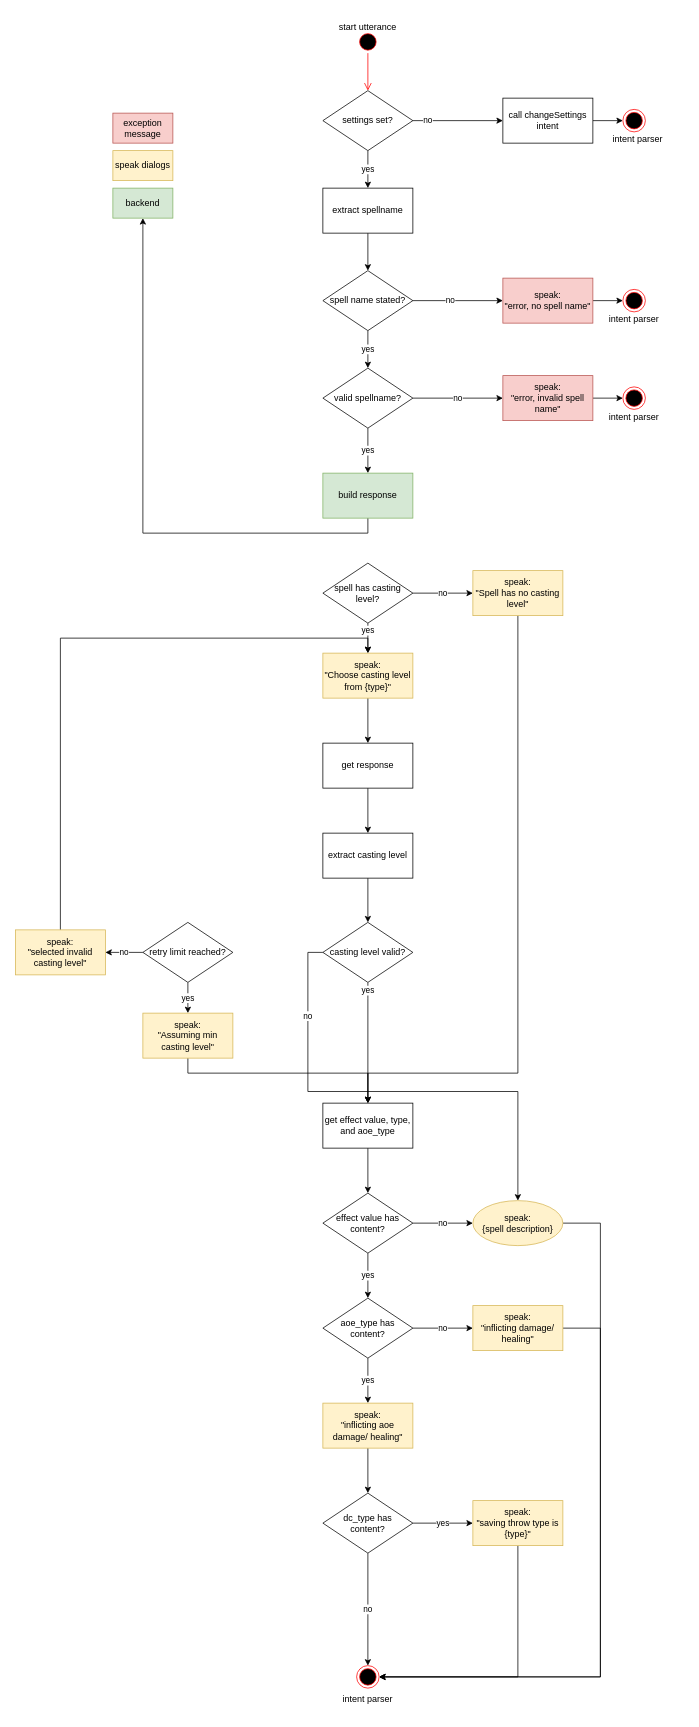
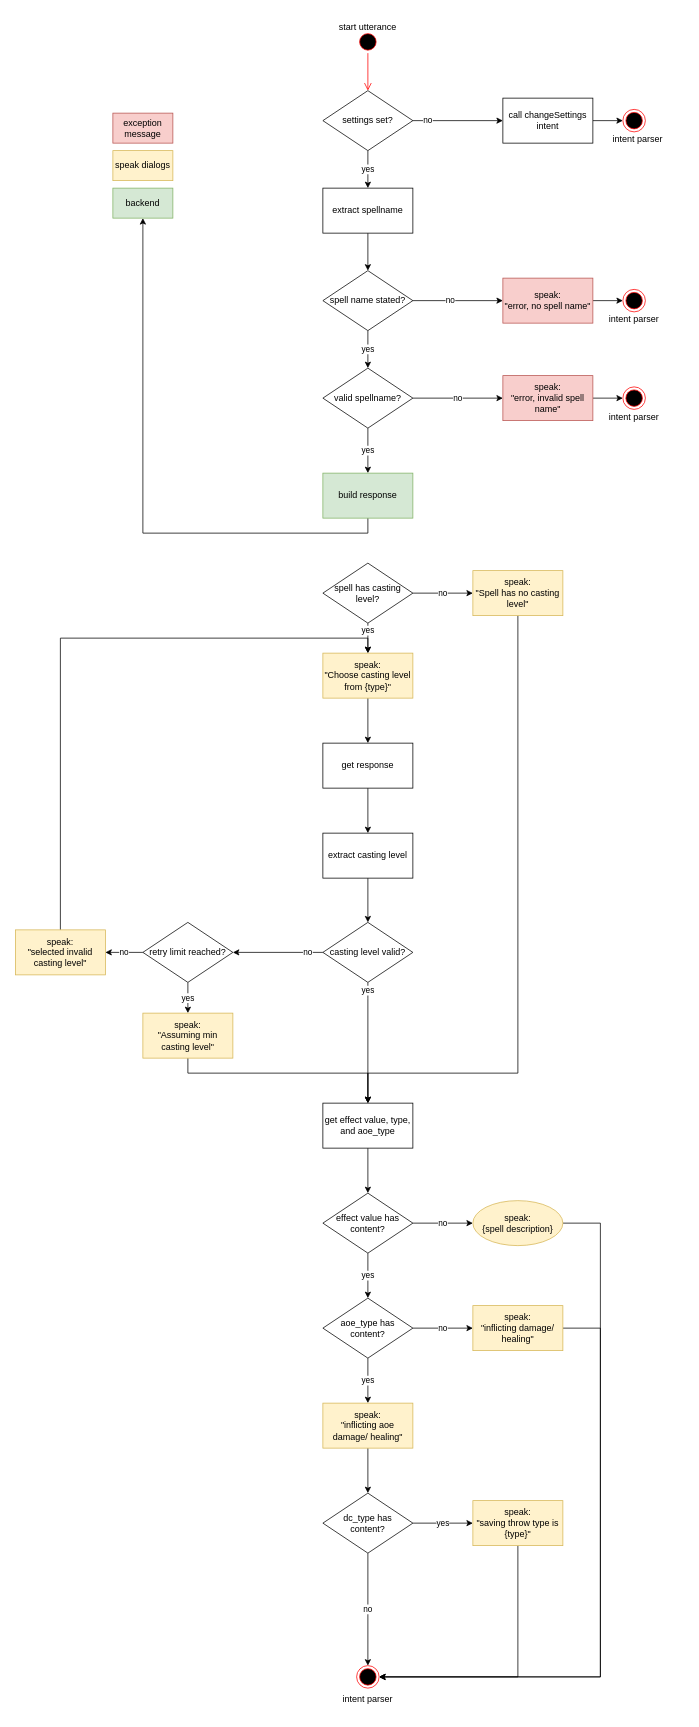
(413, 1091) -> (276, 952)
